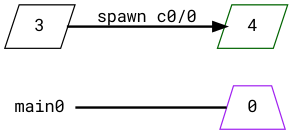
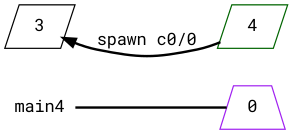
(140, 27) -> (148, 56)
(40, 108) -> (40, 108)
